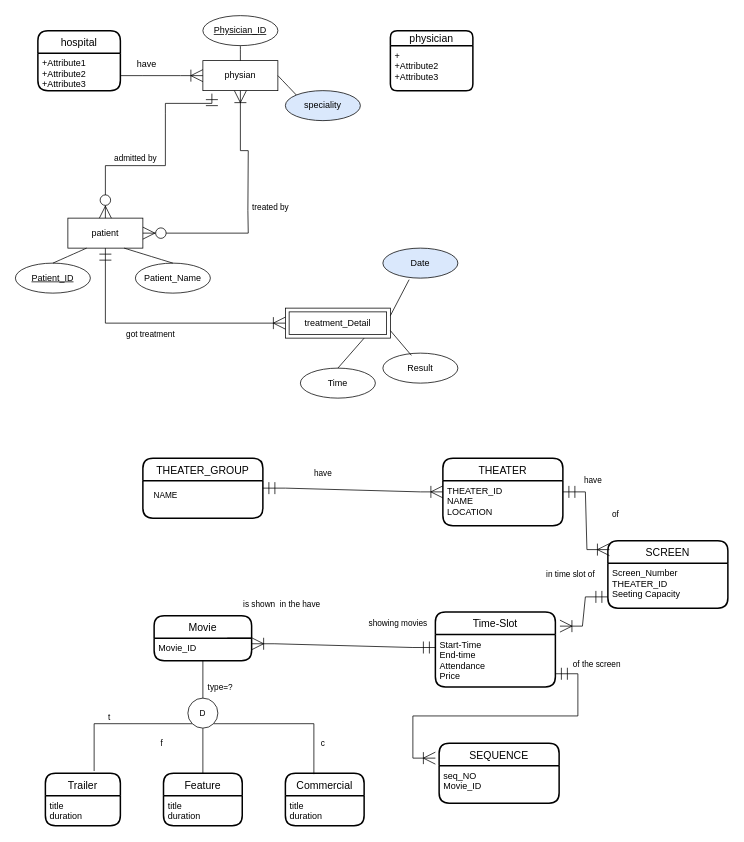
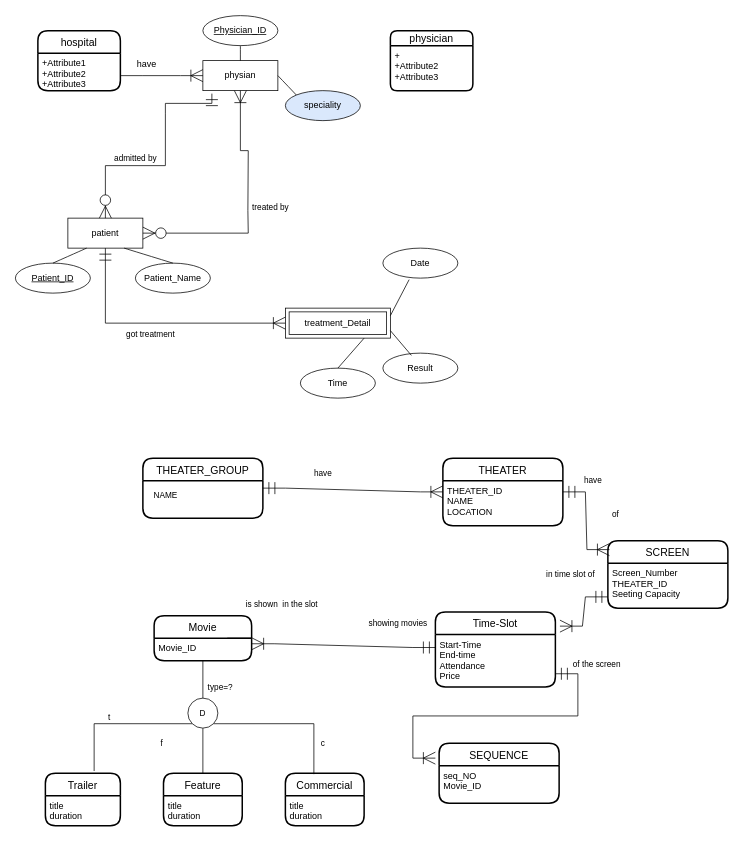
(420, 263) -> (420, 263)
(282, 604) -> (282, 604)
